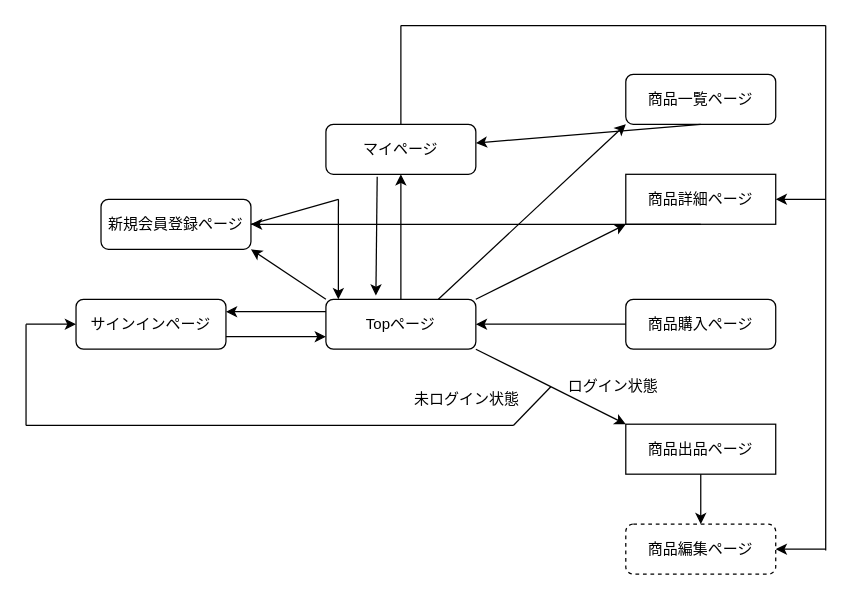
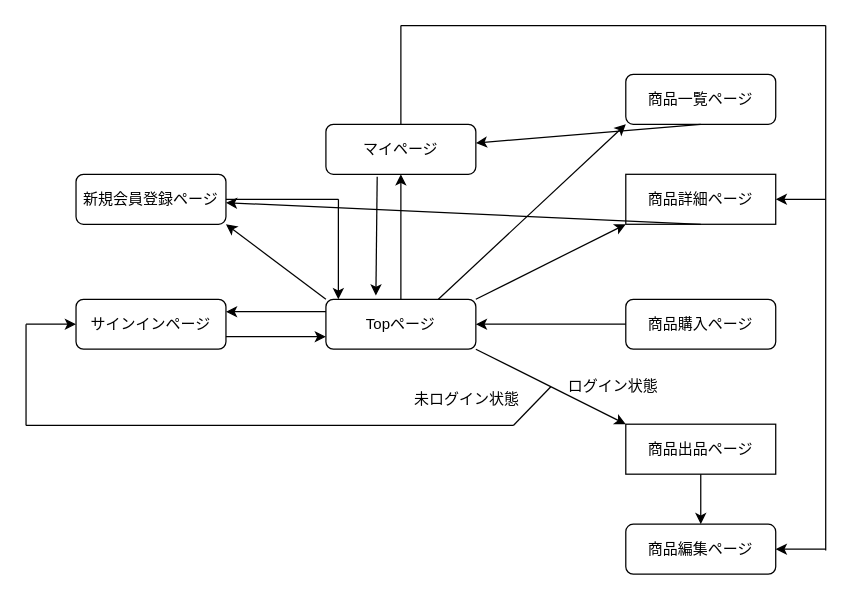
(176, 224) -> (151, 199)
(701, 549) -> (701, 549)
